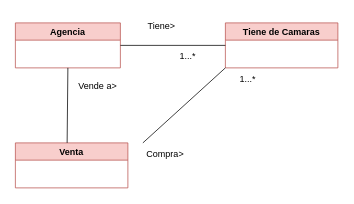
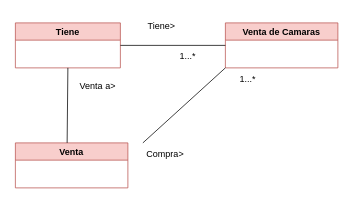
(68, 32) -> (68, 32)
(281, 32) -> (281, 32)
(98, 87) -> (98, 87)
